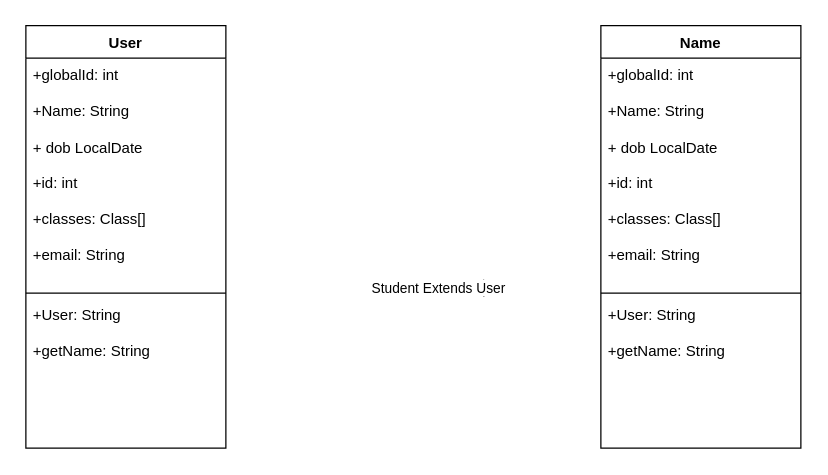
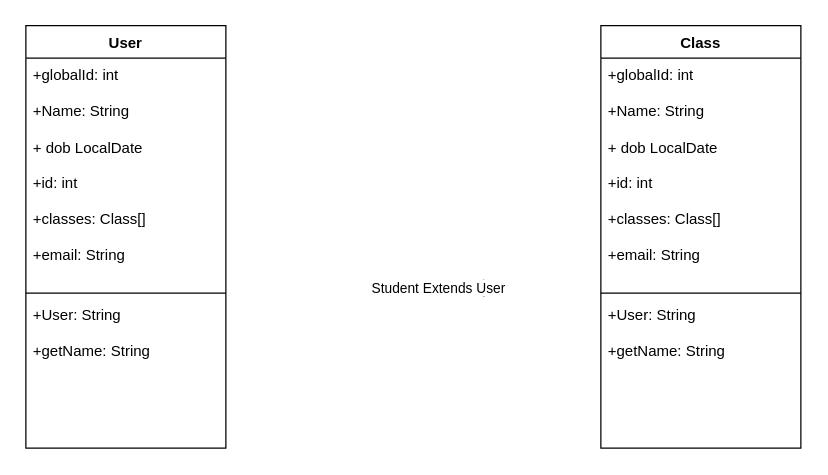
(701, 43) -> (701, 43)
